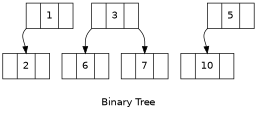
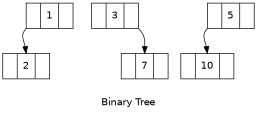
(85, 66) -> none
